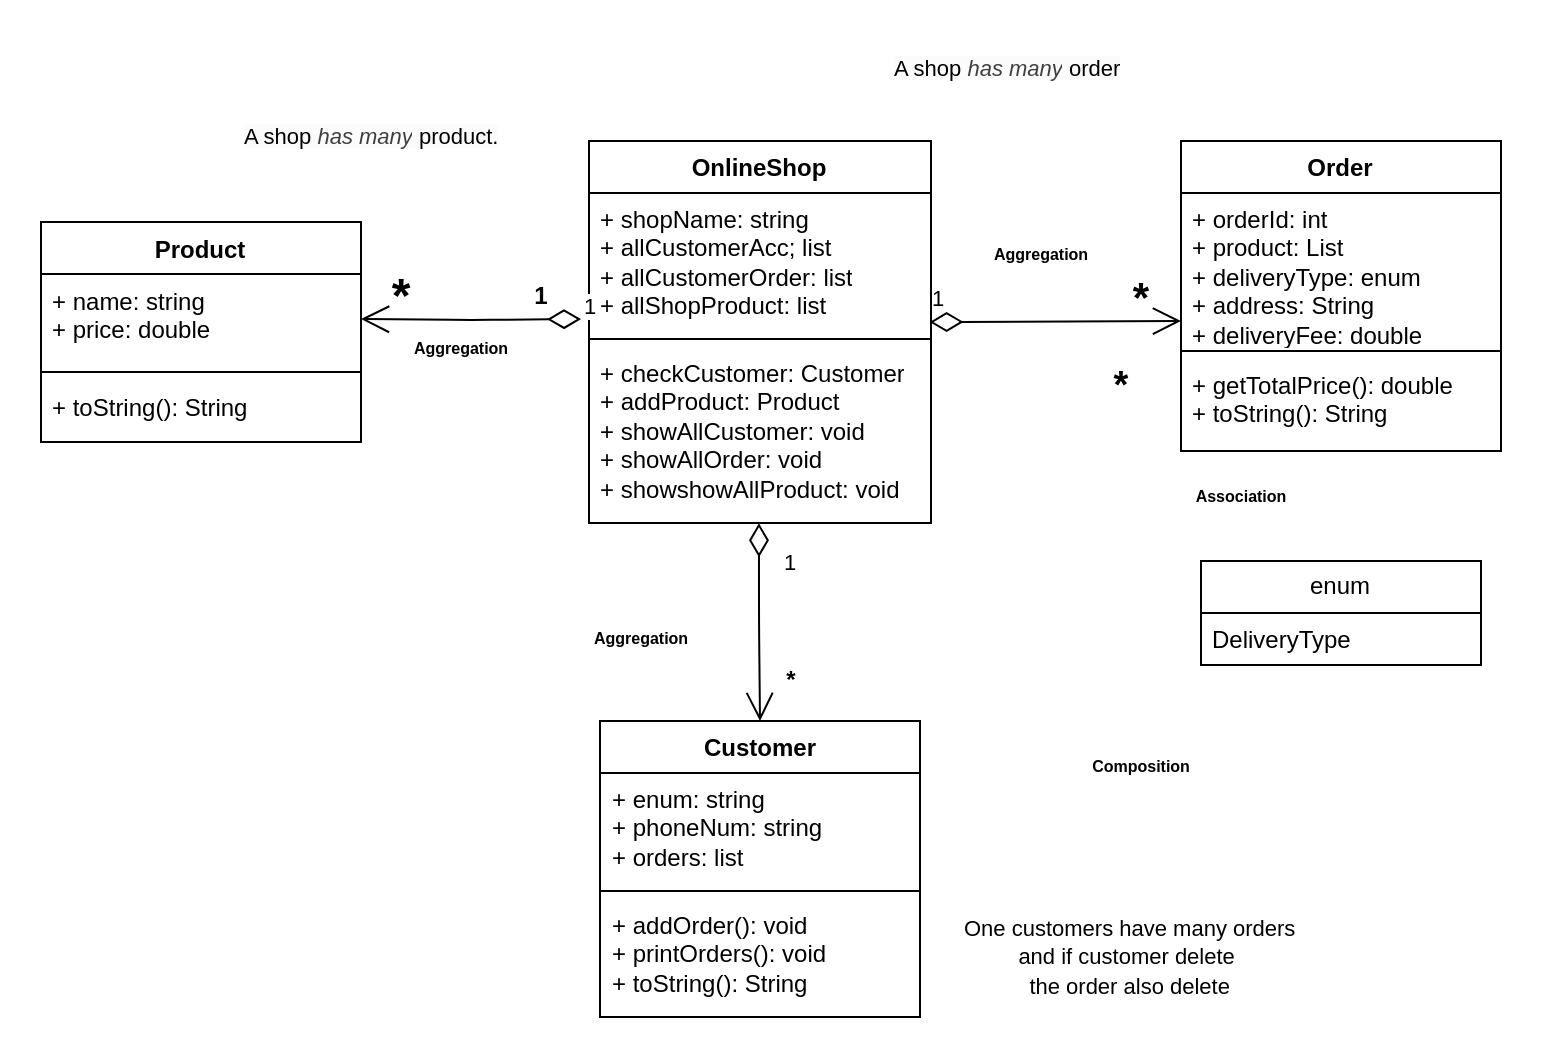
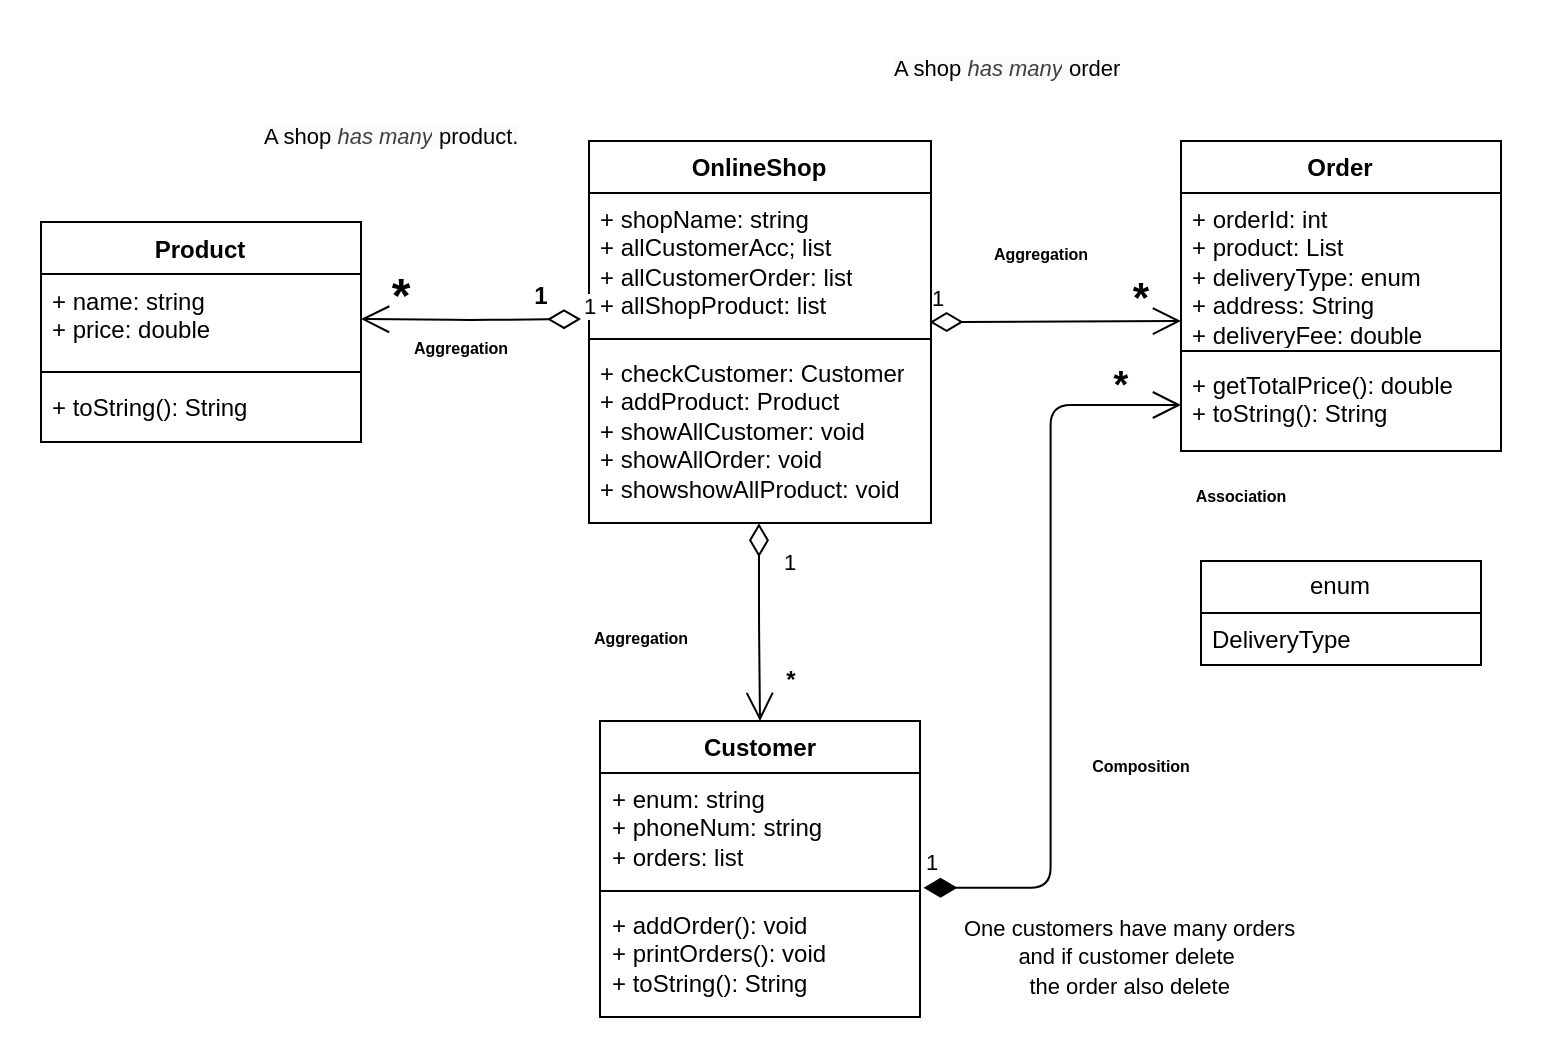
(371, 111) -> (391, 111)
none -> (1051, 631)
